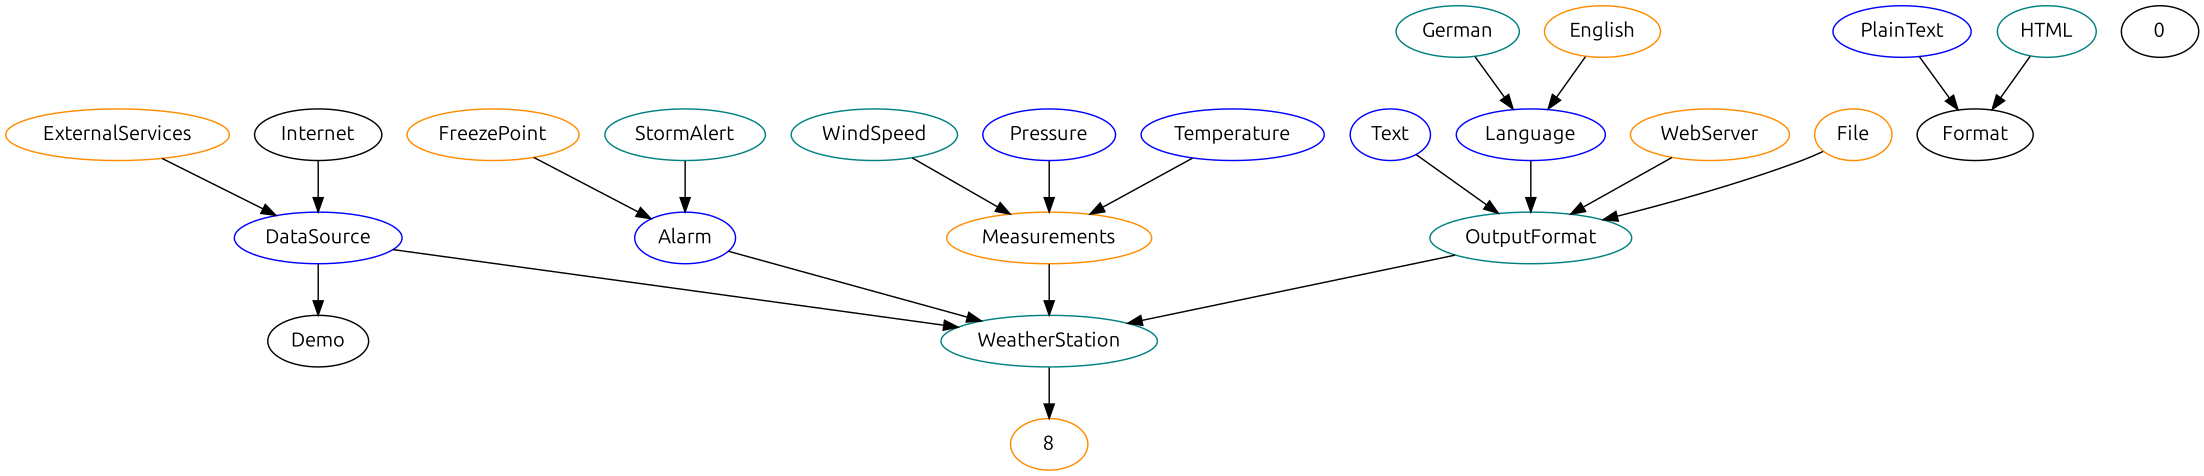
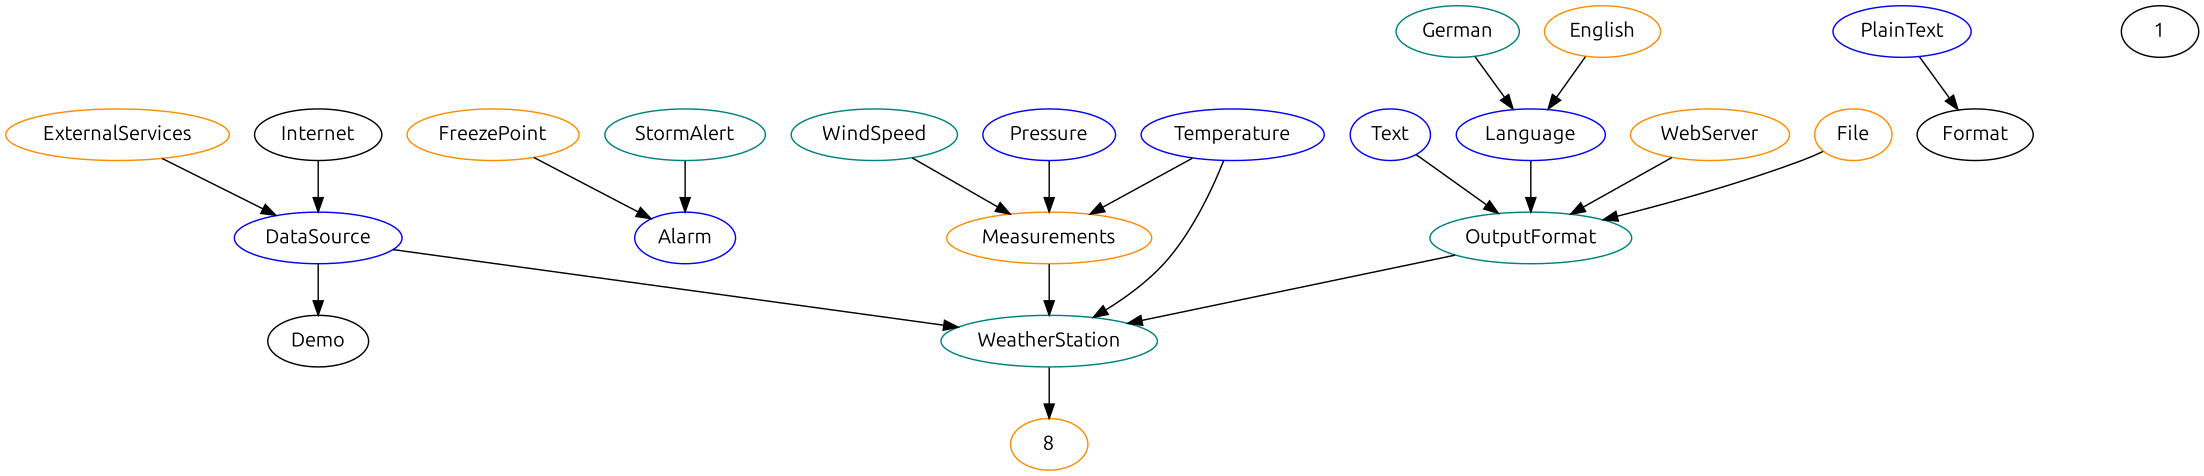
(2047, 32) -> none
(2160, 32) -> (2160, 32)
(848, 284) -> (1178, 246)
